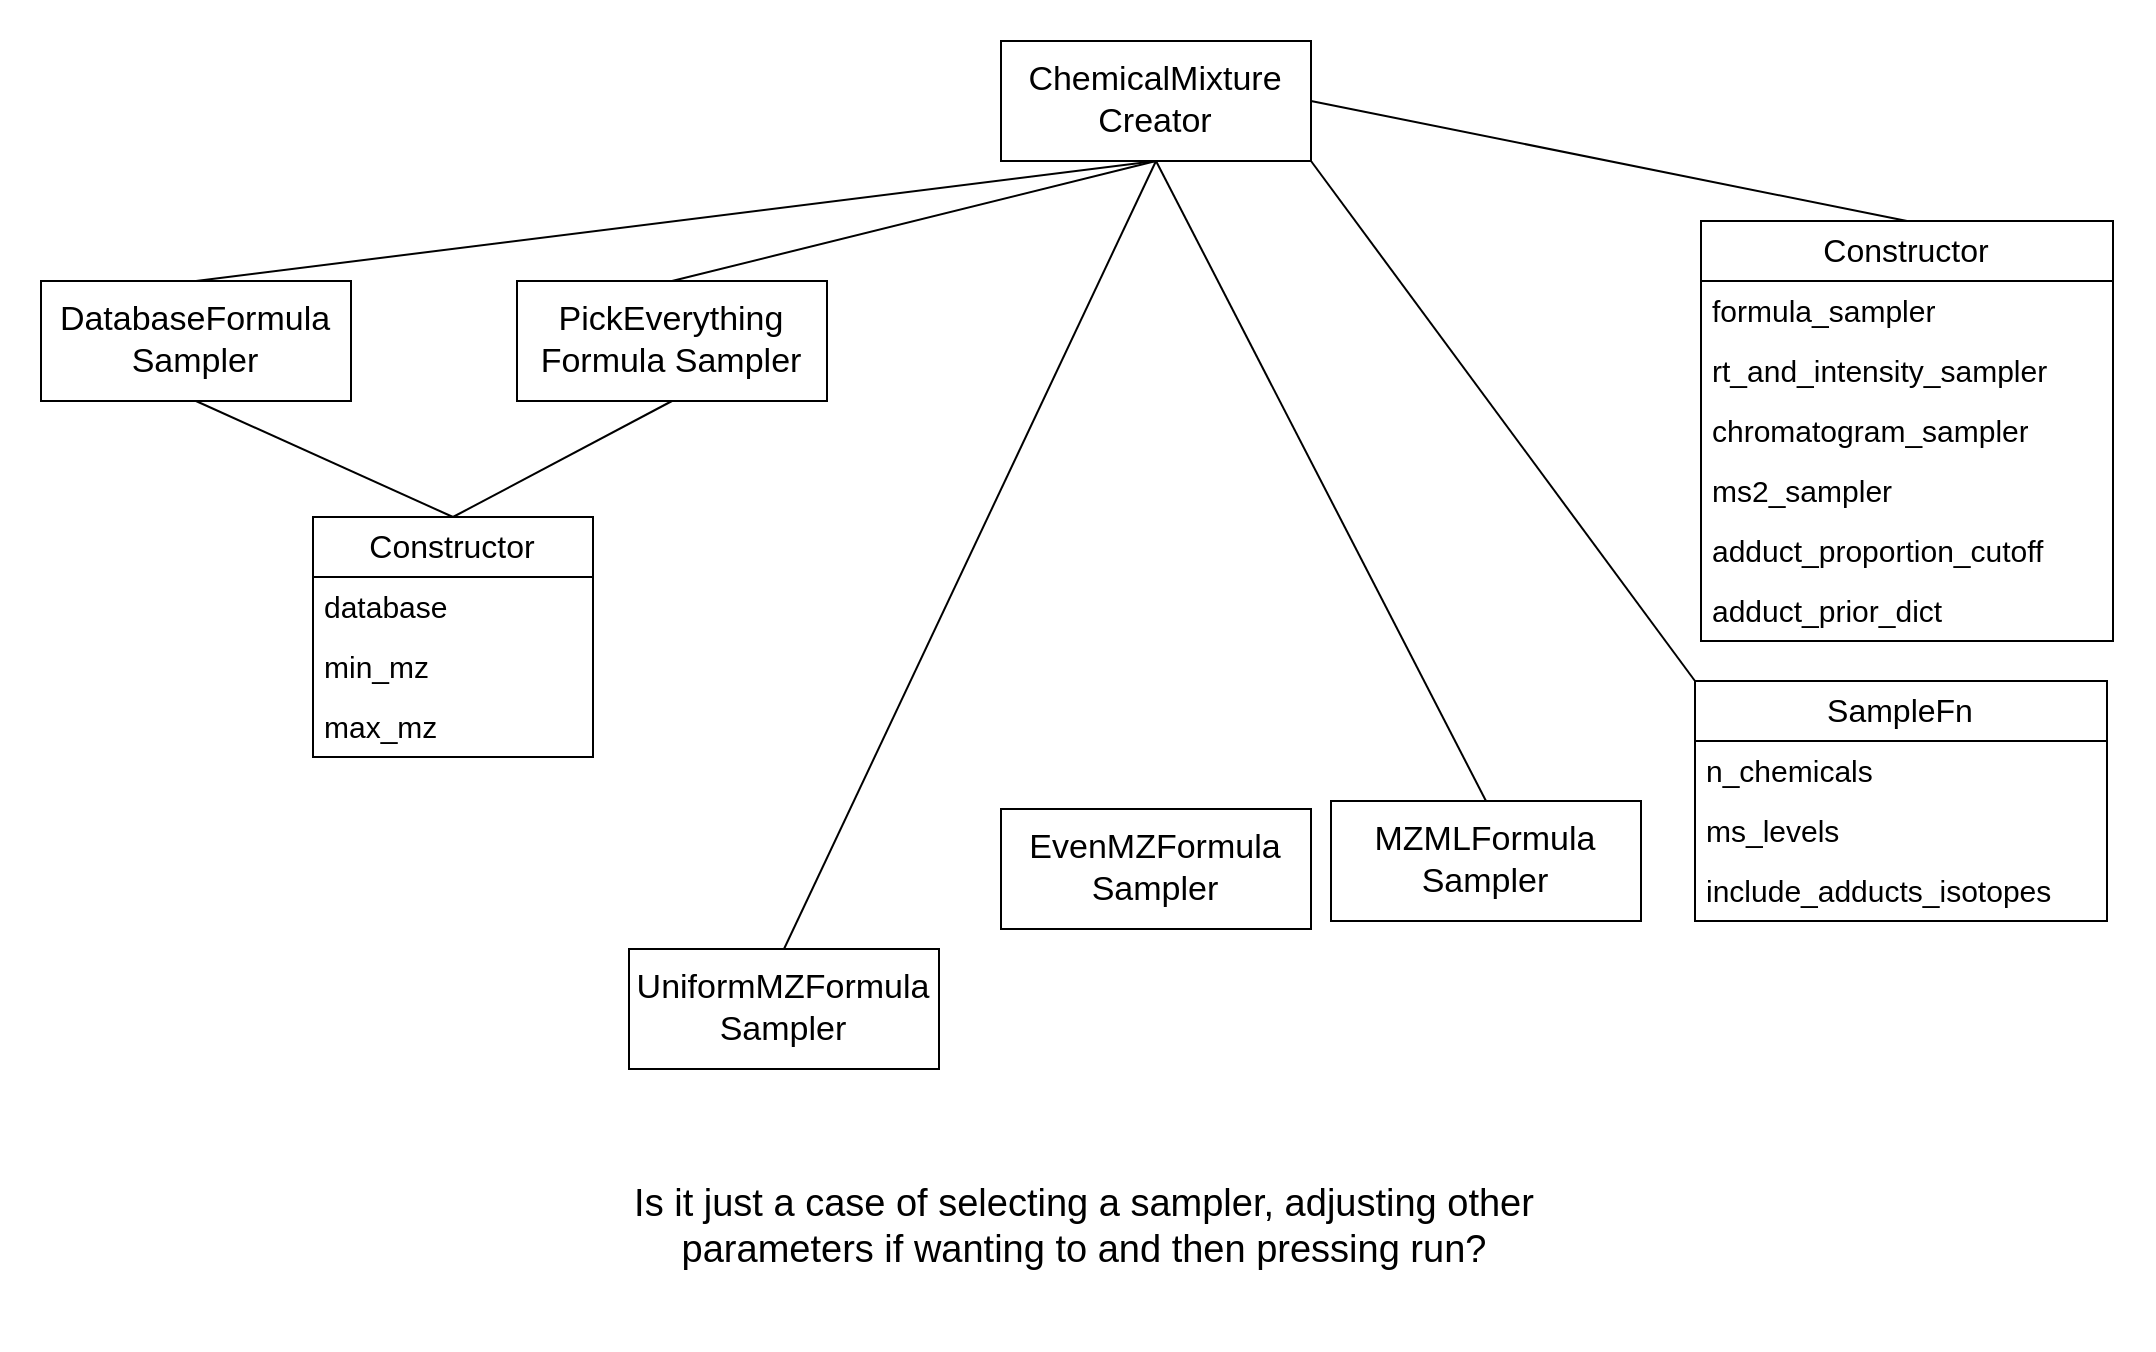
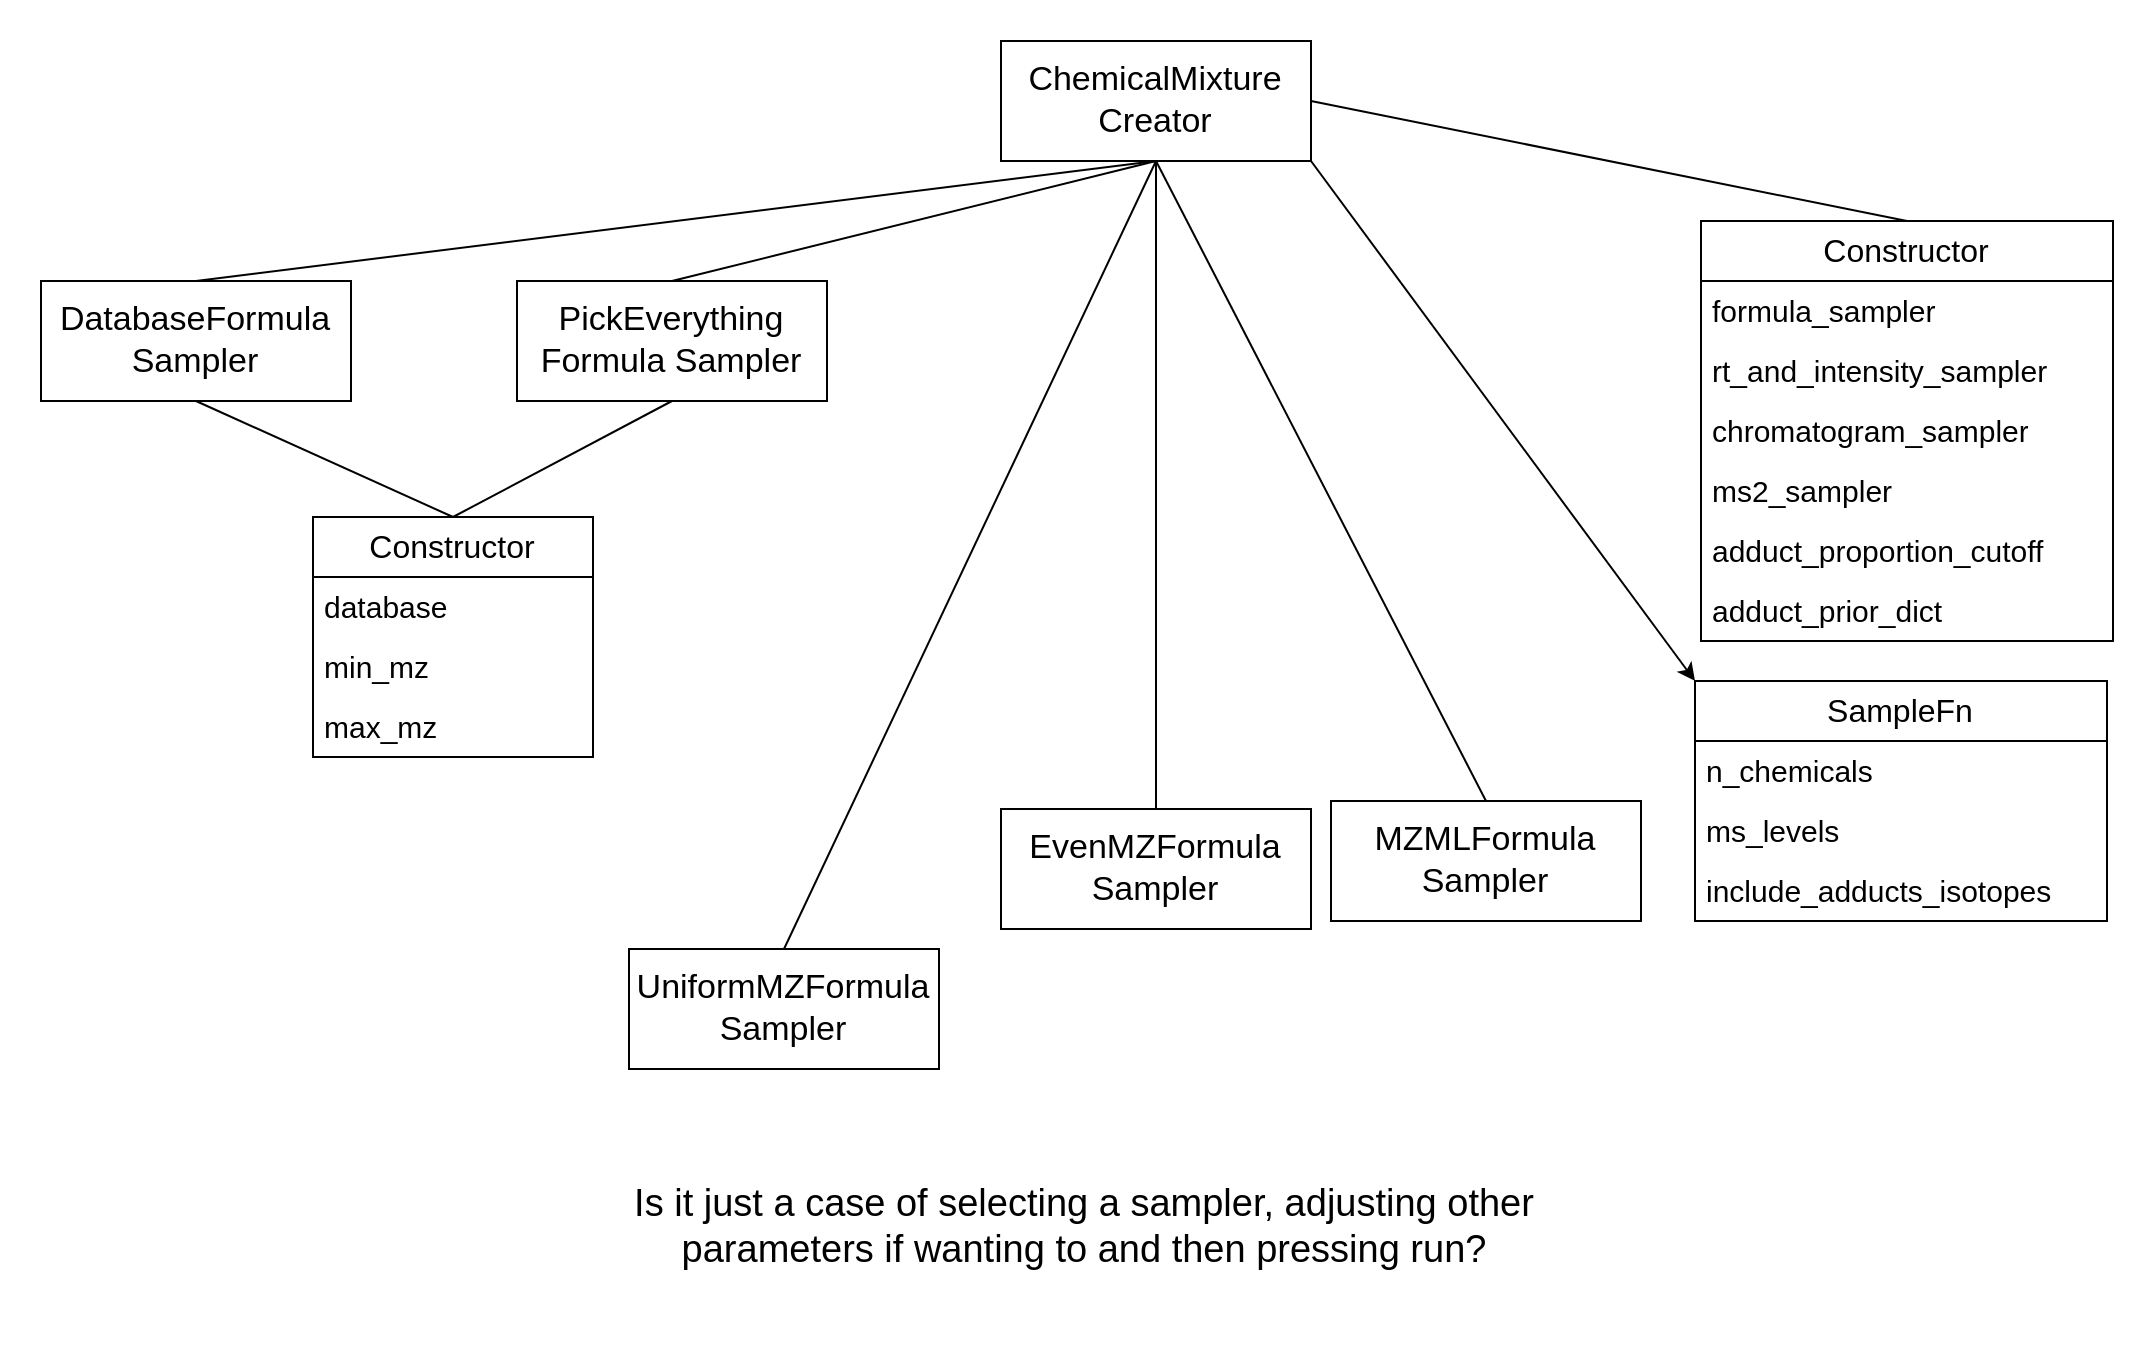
none -> (1156, 489)
(1689, 673) -> (1686, 669)
